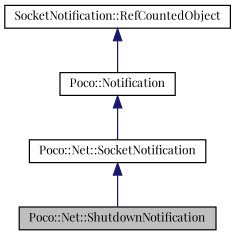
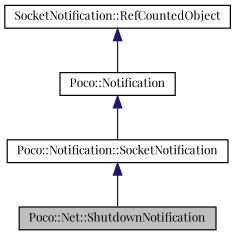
(118, 151) -> (118, 151)
